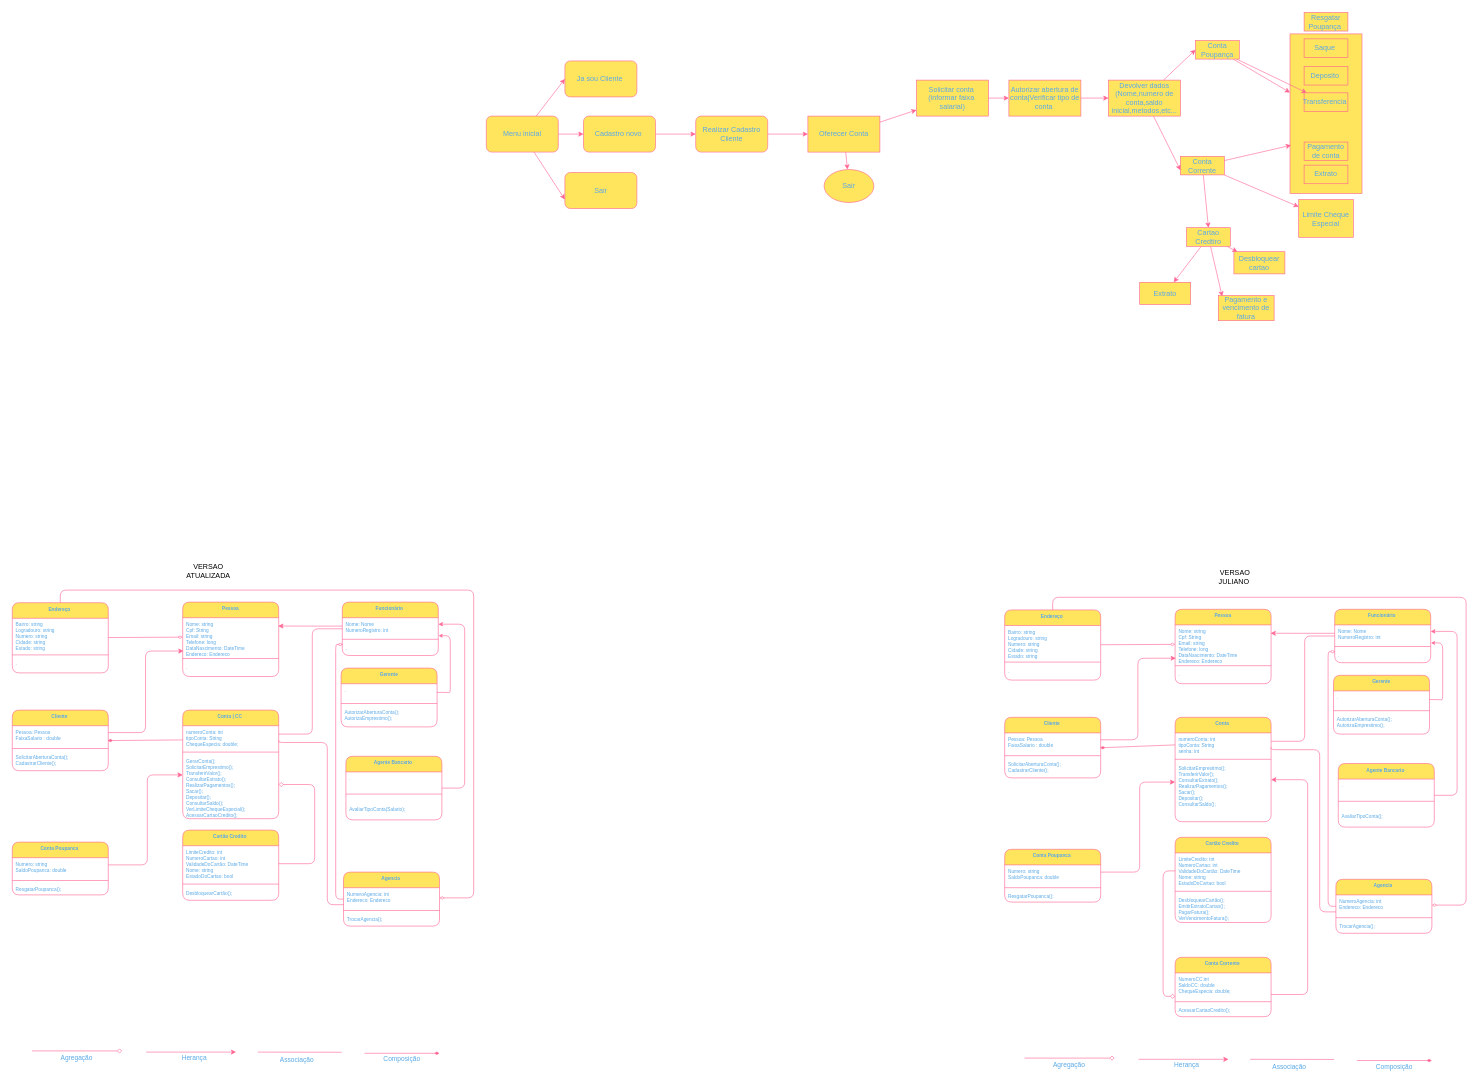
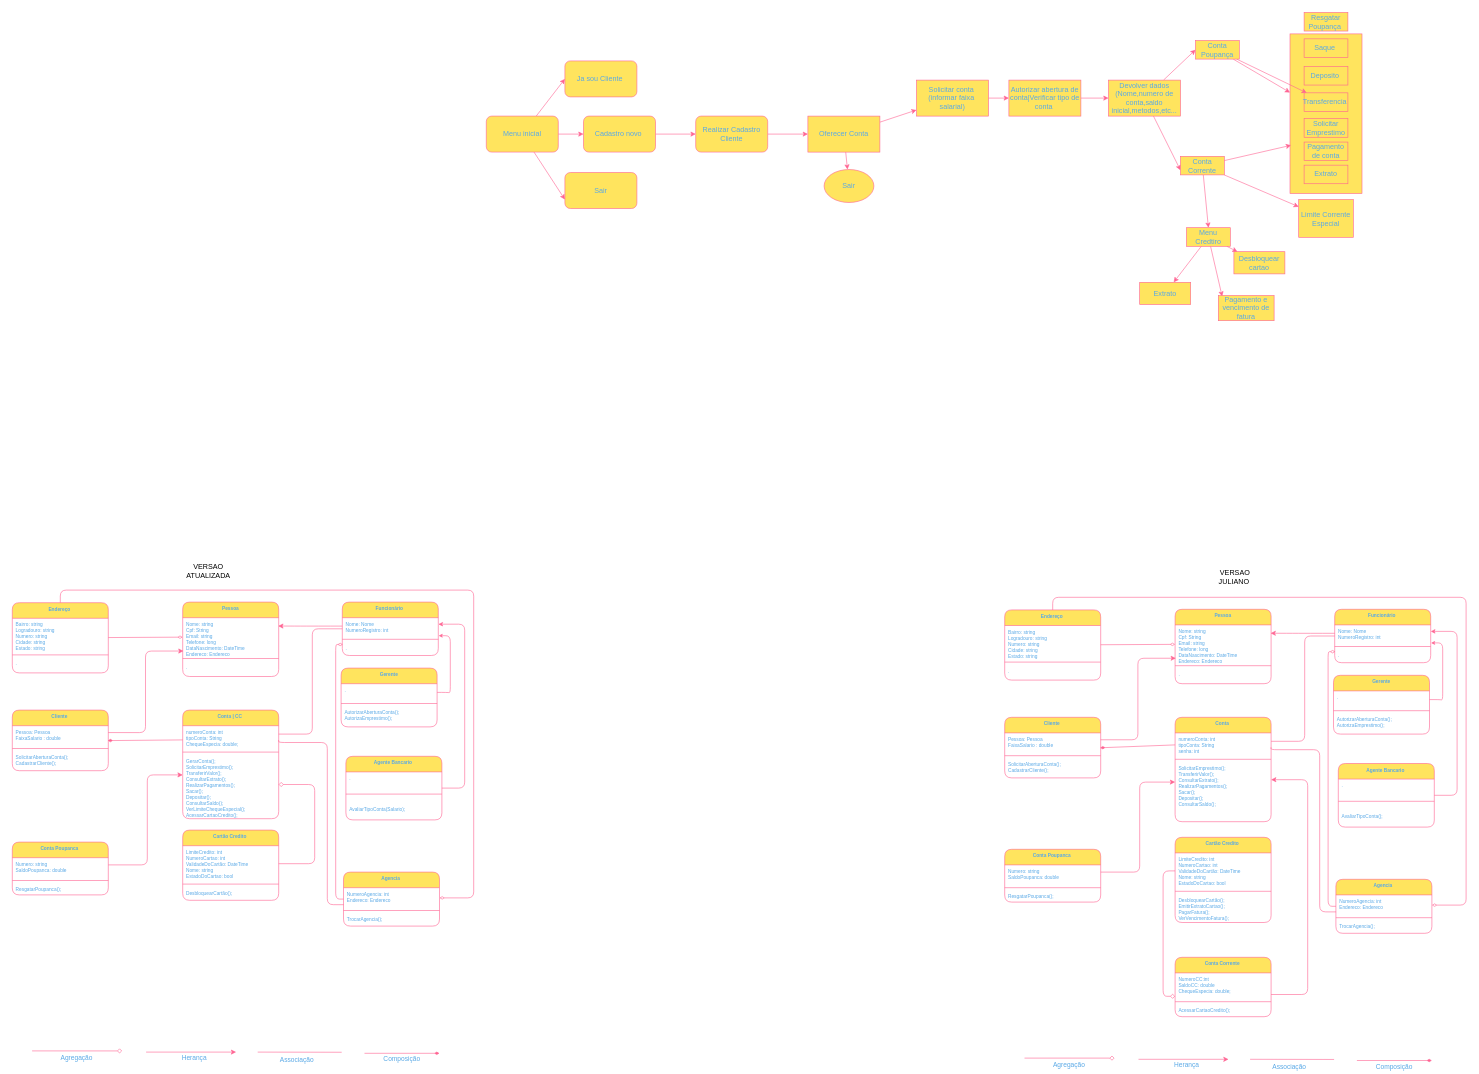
none -> (1326, 128)
(1326, 219) -> (1326, 219)
(1208, 237) -> (1208, 237)
